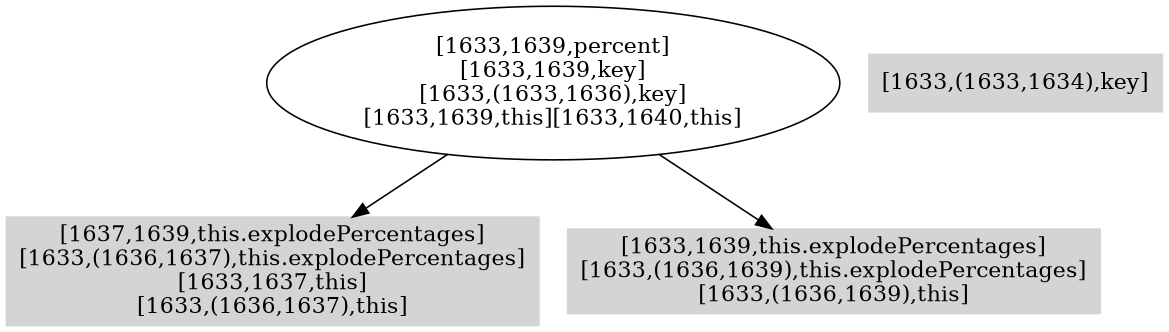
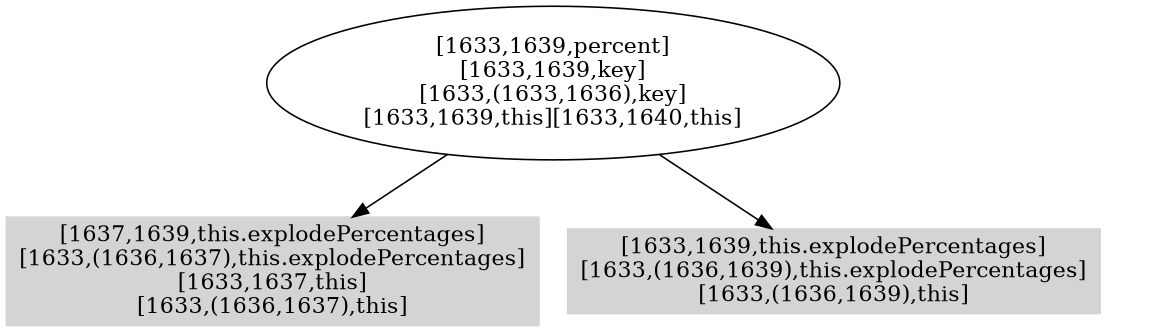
(1016, 83) -> none
